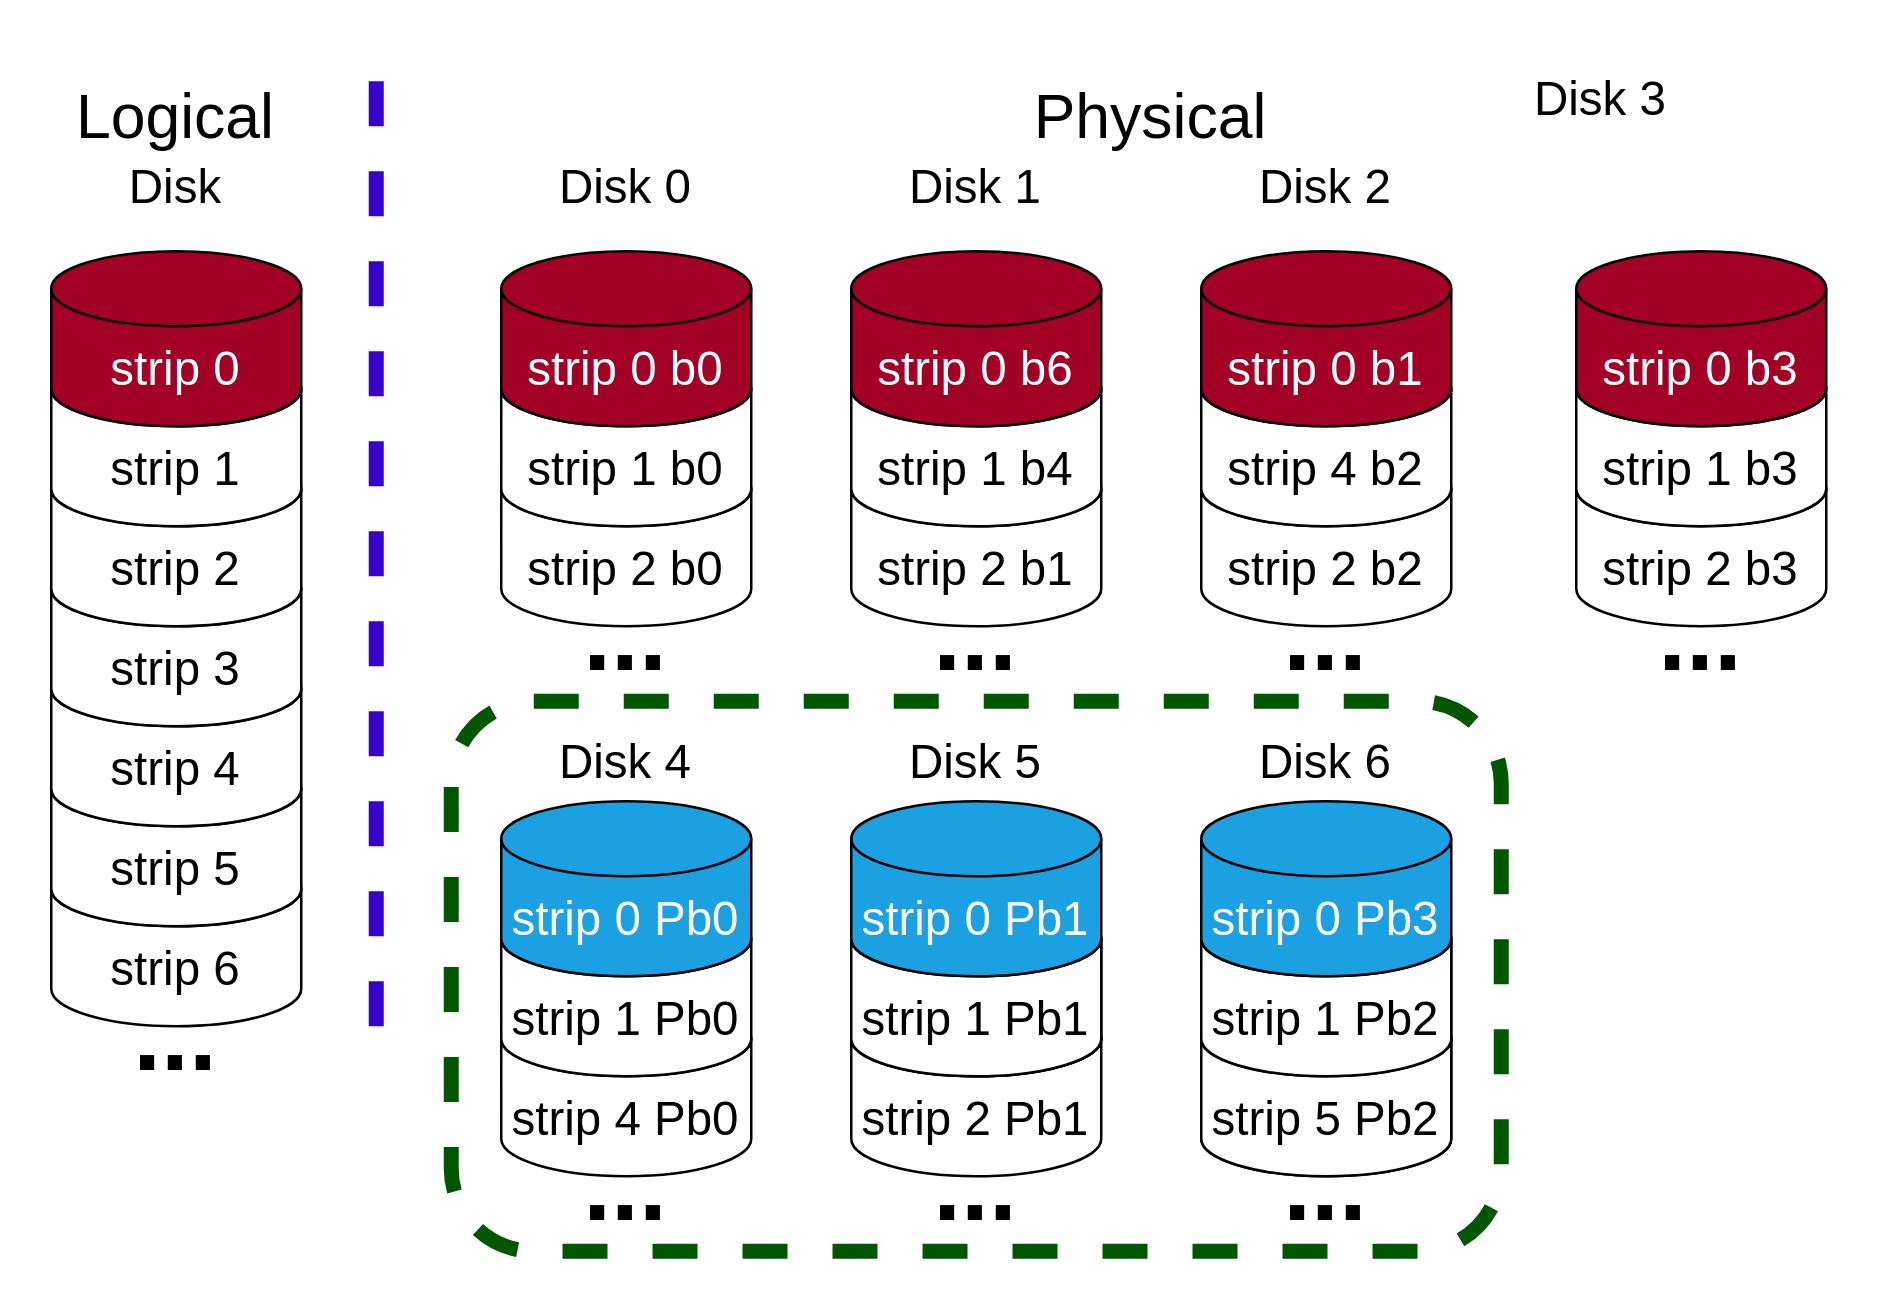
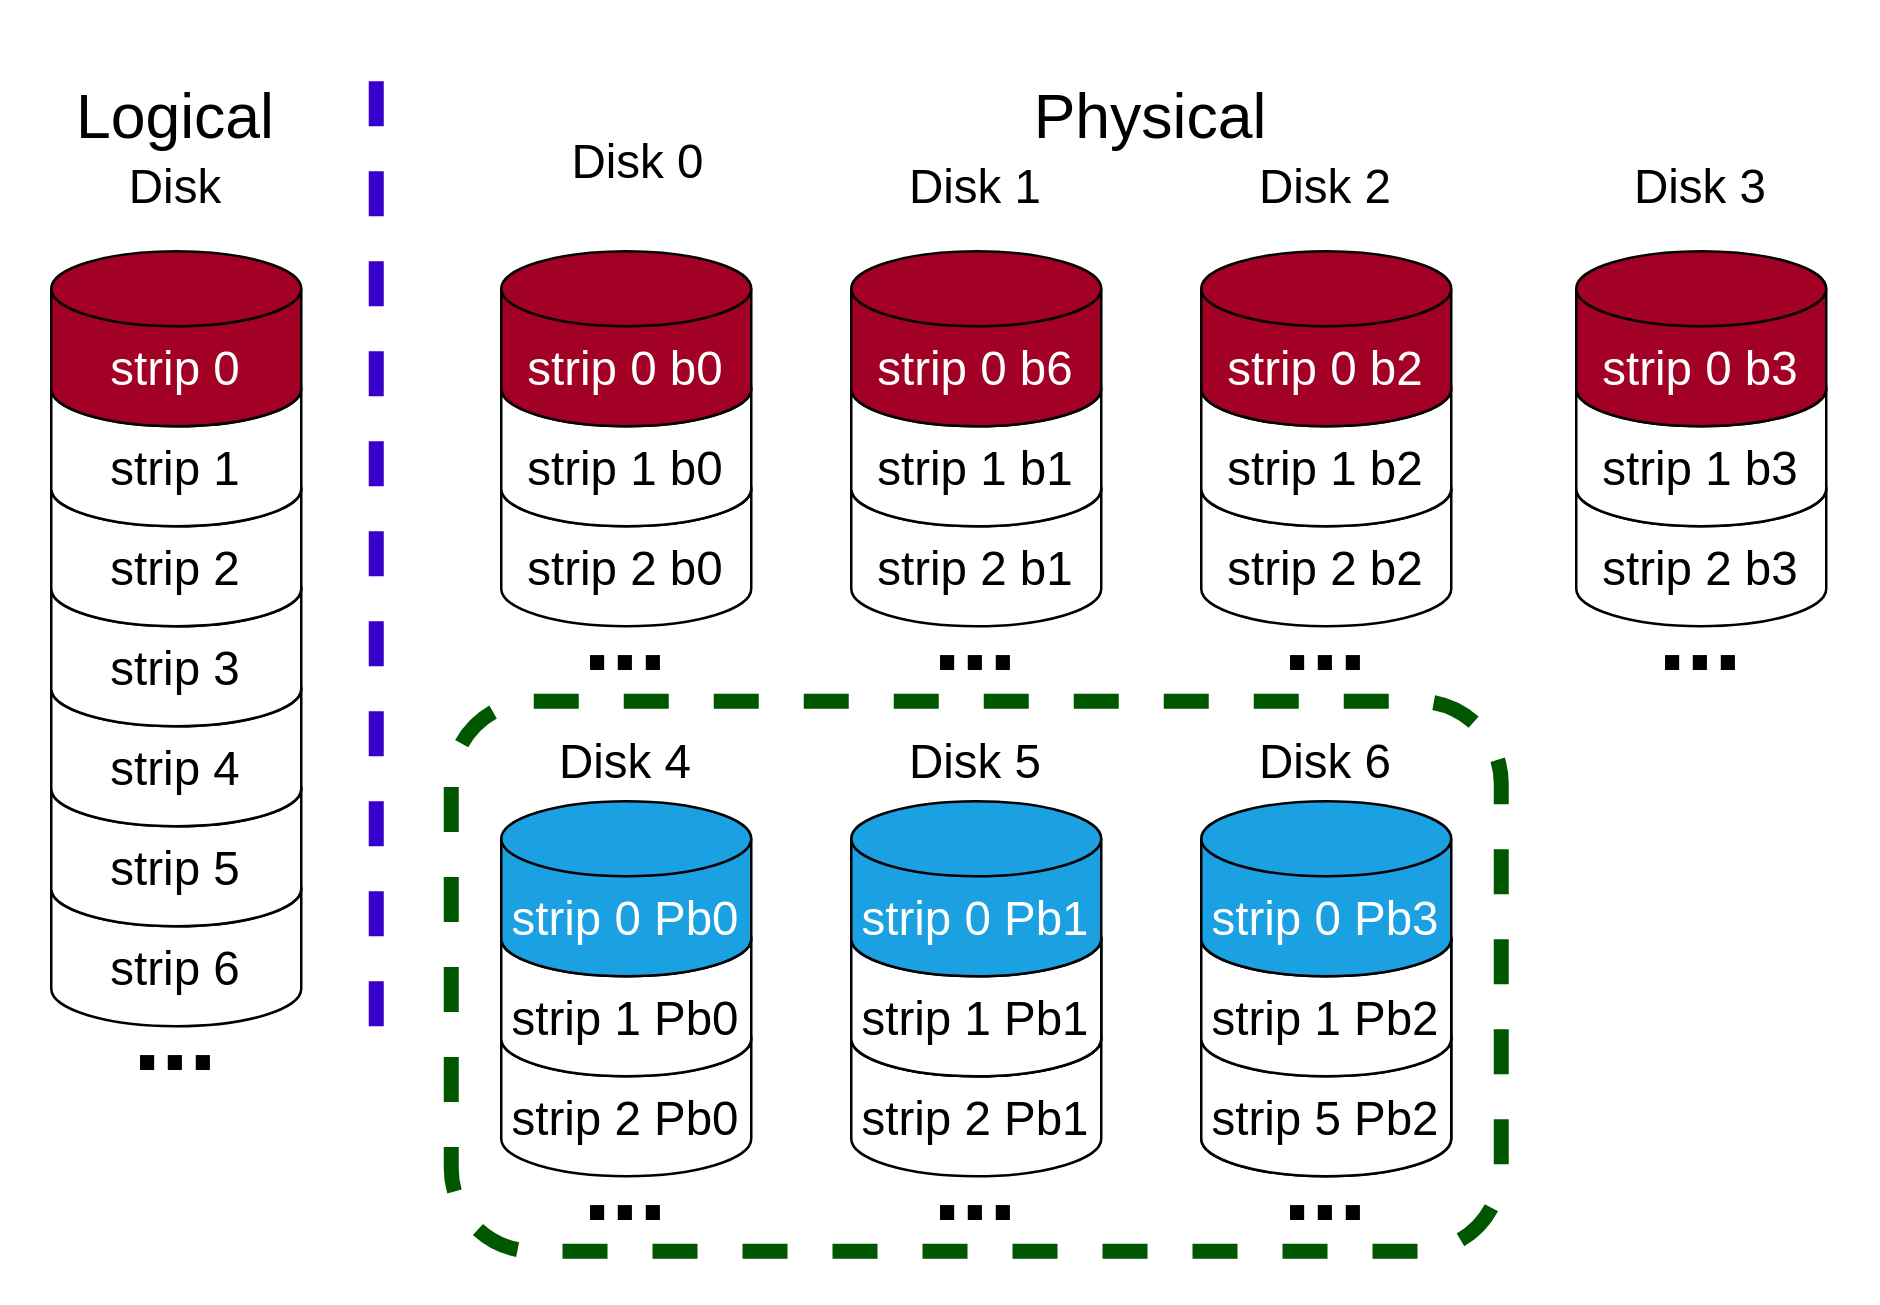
(1601, 101) -> (1701, 189)
(626, 189) -> (639, 164)
(1326, 371) -> (1326, 371)
(976, 471) -> (976, 471)
(1326, 471) -> (1326, 471)
(626, 1121) -> (626, 1121)
